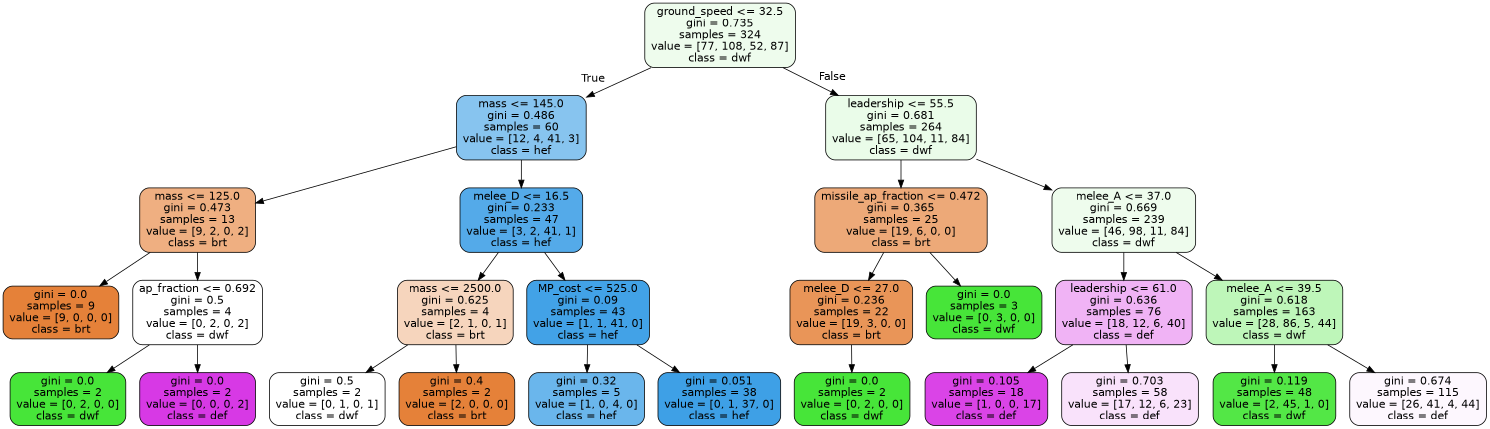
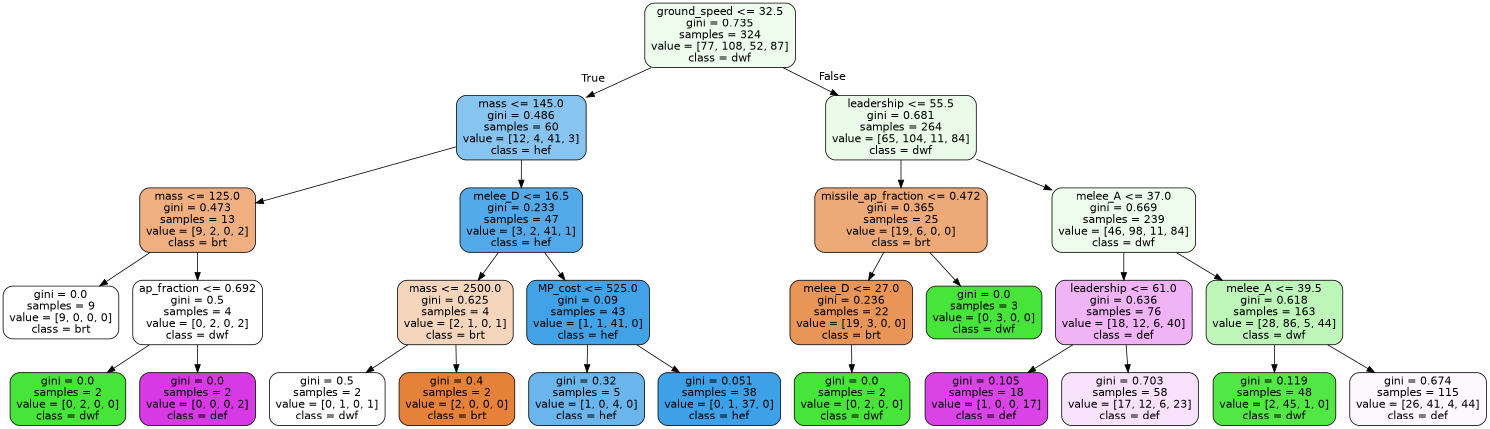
(61, 312) -> (61, 312)
